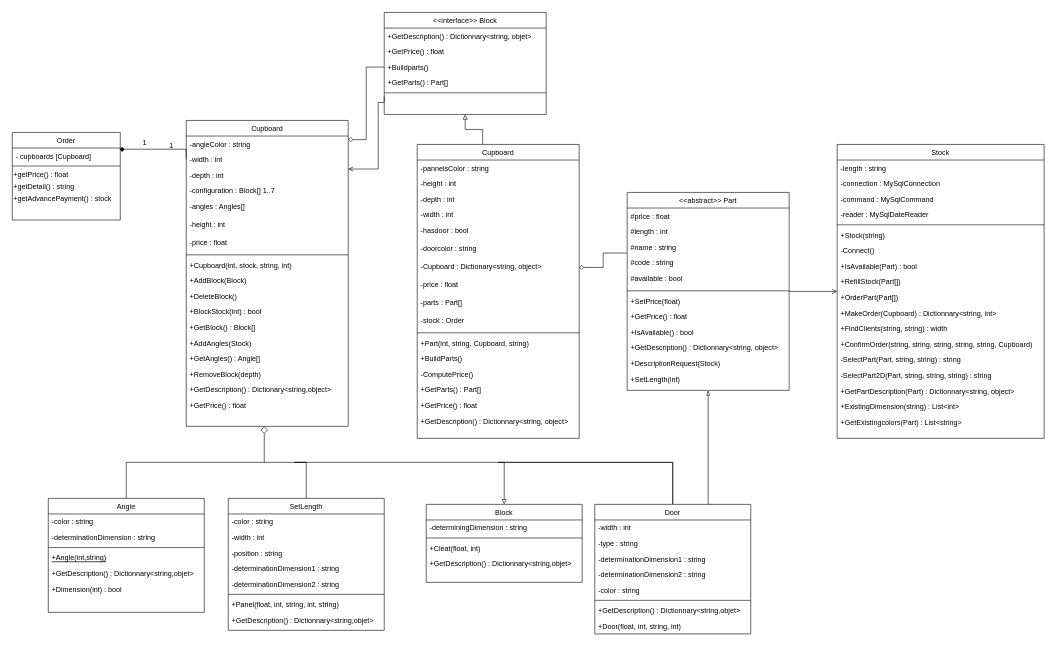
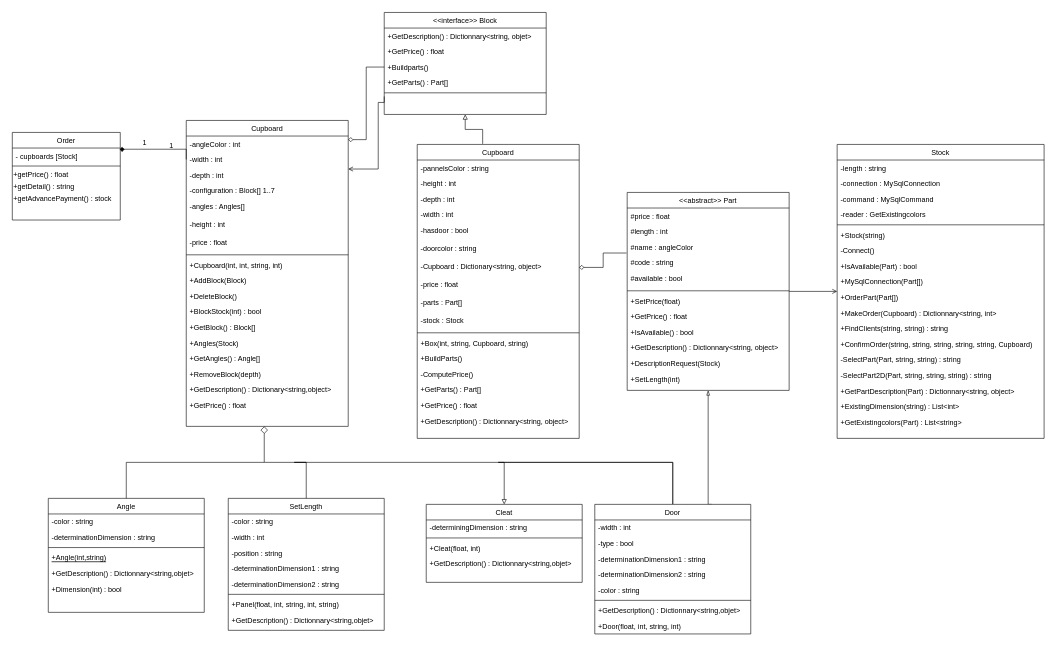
(224, 144) -> (218, 144)
(58, 156) -> (52, 156)
(887, 215) -> (889, 215)
(655, 247) -> (662, 247)
(250, 265) -> (245, 265)
(878, 282) -> (887, 282)
(446, 320) -> (446, 320)
(903, 329) -> (905, 329)
(223, 343) -> (217, 343)
(485, 343) -> (483, 343)
(504, 512) -> (504, 512)
(623, 544) -> (619, 544)
